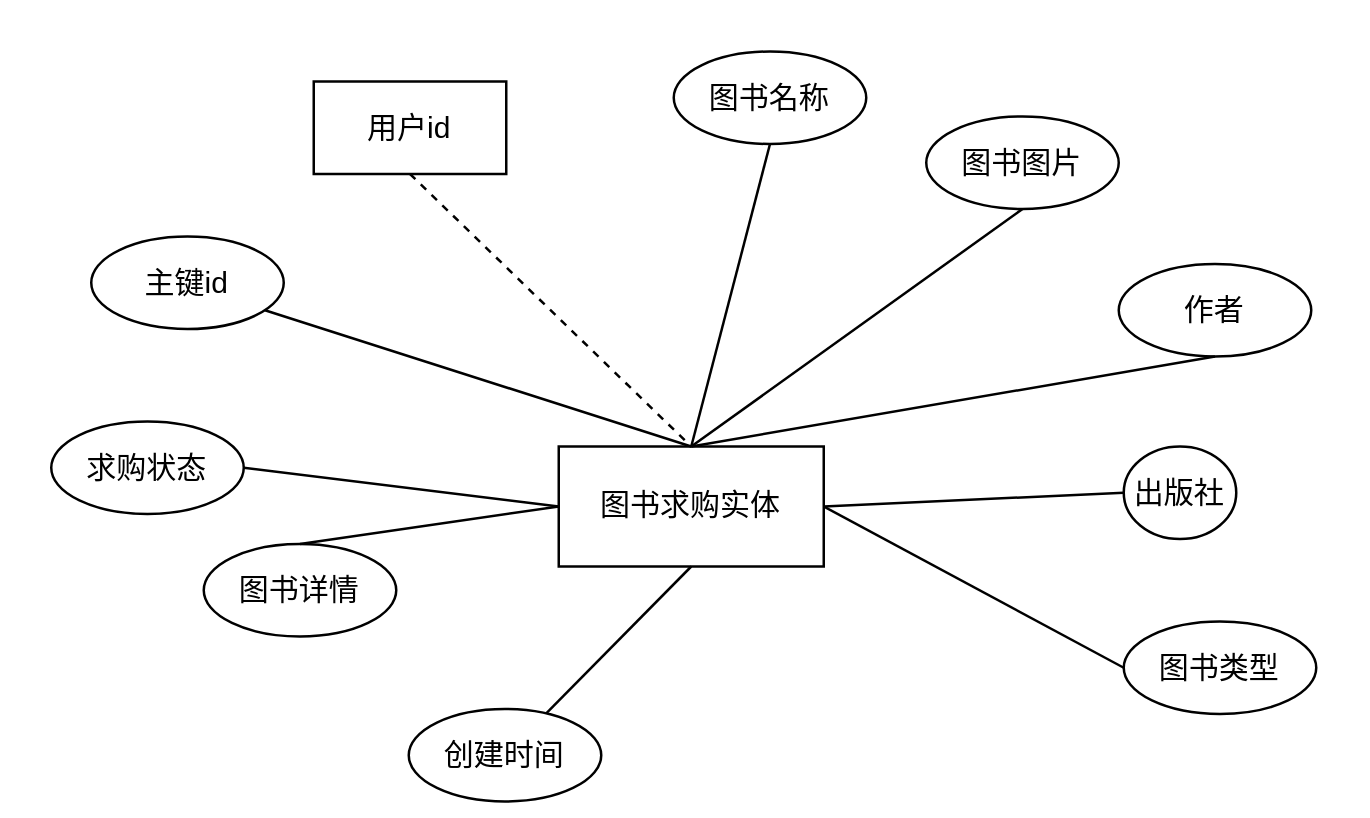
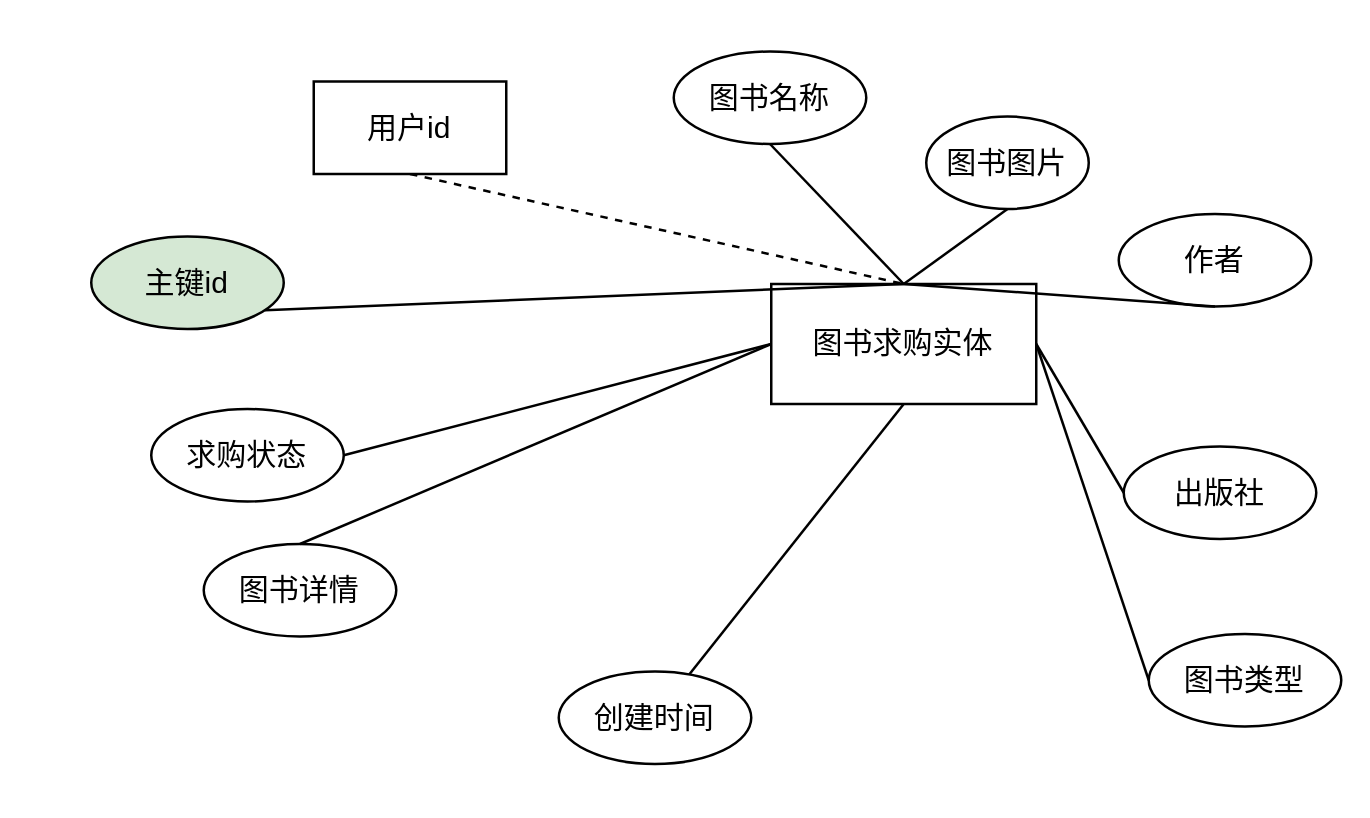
(1023, 163) -> (1008, 163)
(188, 283) -> (188, 283)
(1215, 310) -> (1215, 260)
(148, 468) -> (248, 455)
(1180, 493) -> (1220, 493)
(691, 506) -> (904, 344)
(1220, 668) -> (1245, 680)
(505, 755) -> (655, 718)
